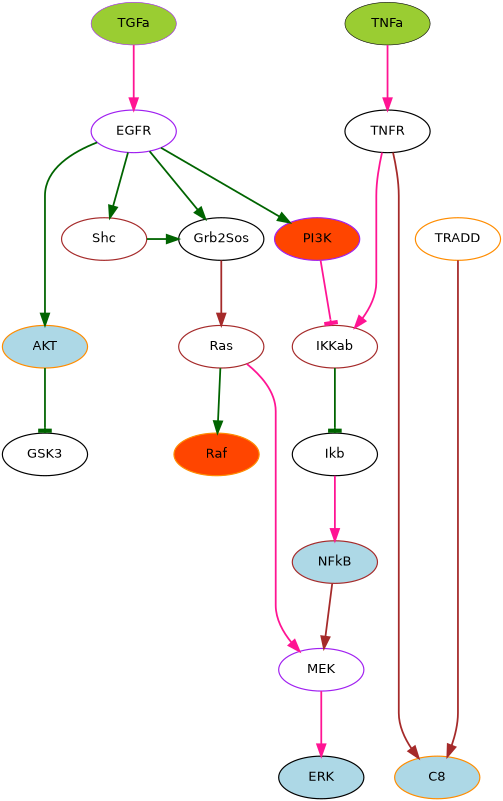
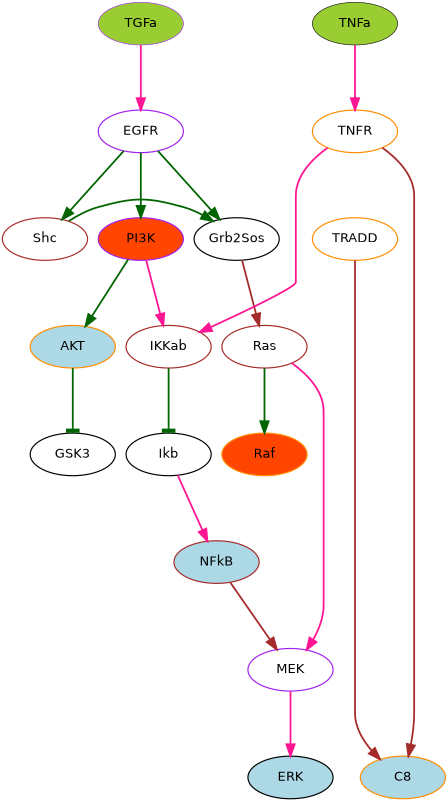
(388, 131) -> (355, 131)
(45, 215) -> (110, 288)
(326, 290) -> (153, 287)
